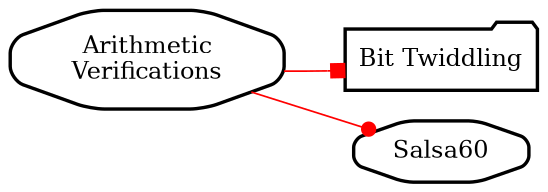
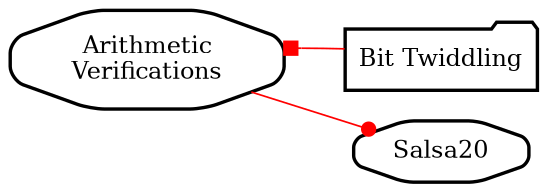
(306, 71) -> (323, 48)
(441, 152) -> (441, 152)
